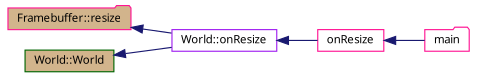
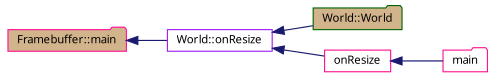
(69, 19) -> (67, 40)
(149, 50) -> (298, 28)
(69, 61) -> (358, 19)
